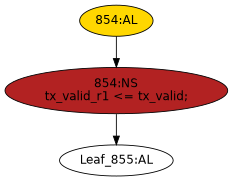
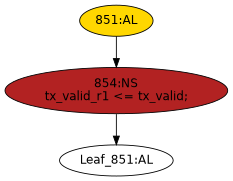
(116, 21) -> (116, 21)
(116, 160) -> (116, 160)
